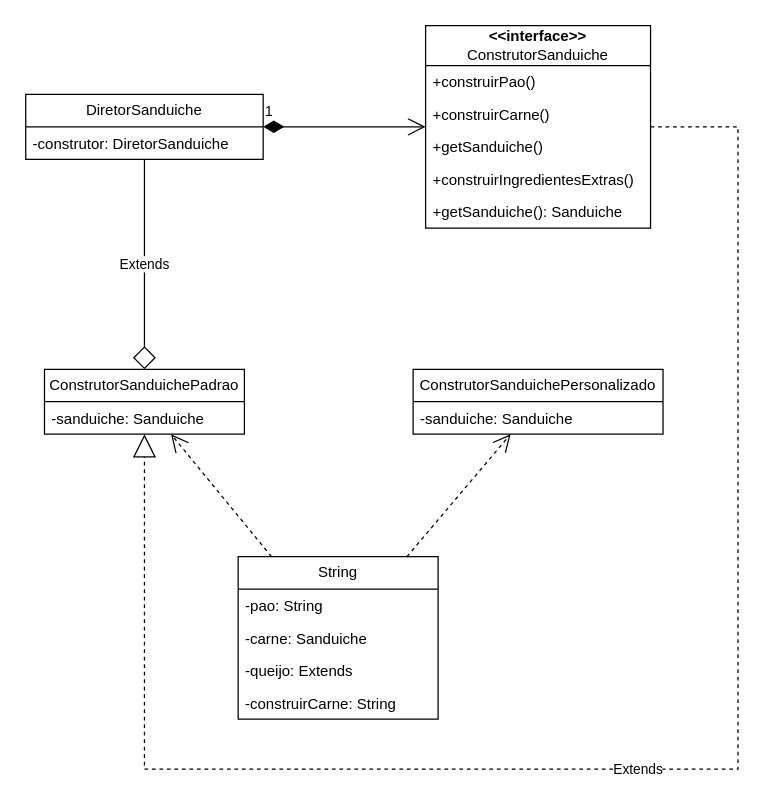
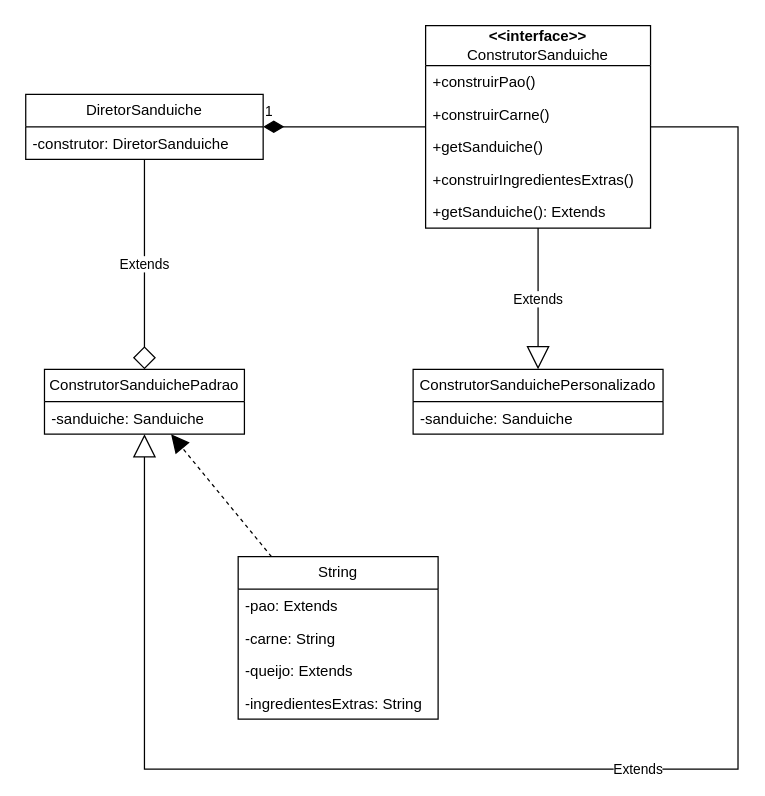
(419, 127) -> (420, 127)
(535, 213) -> (528, 213)
none -> (538, 287)
(738, 442) -> (738, 442)
(179, 444) -> (184, 450)
(459, 496) -> none
(290, 607) -> (296, 607)
(311, 640) -> (299, 640)
(334, 705) -> (339, 714)
